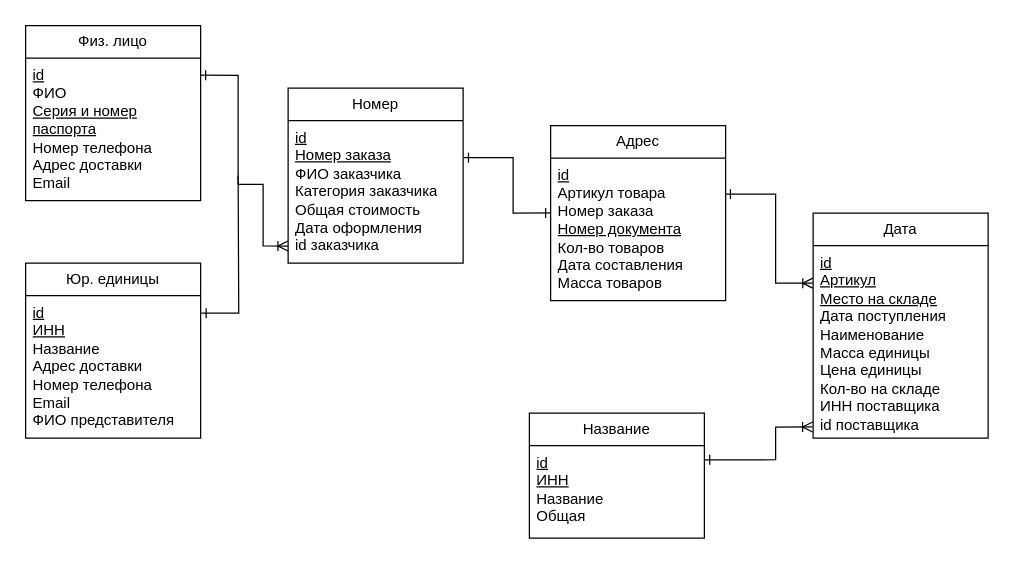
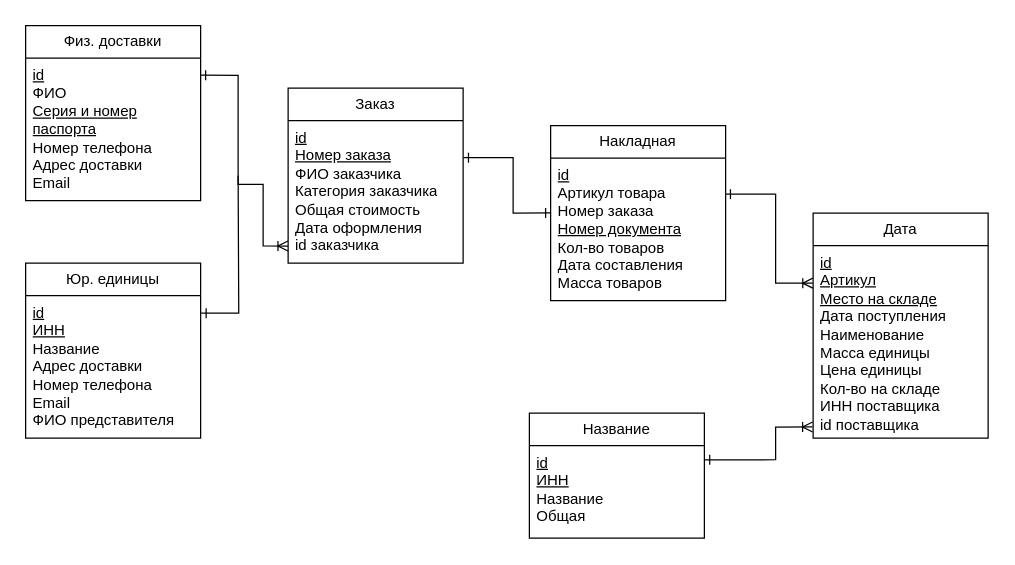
(113, 42) -> (113, 42)
(376, 104) -> (376, 104)
(638, 142) -> (638, 142)
